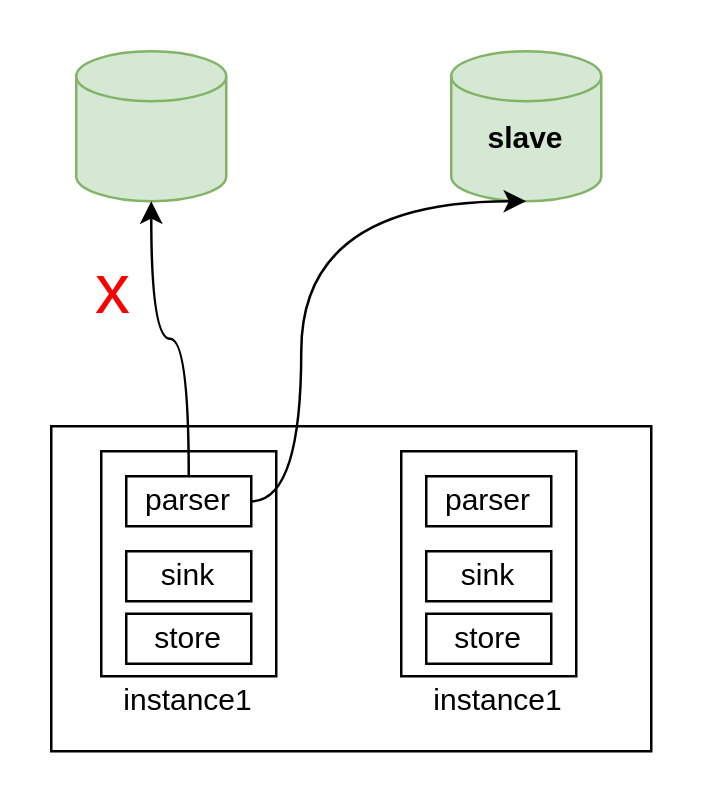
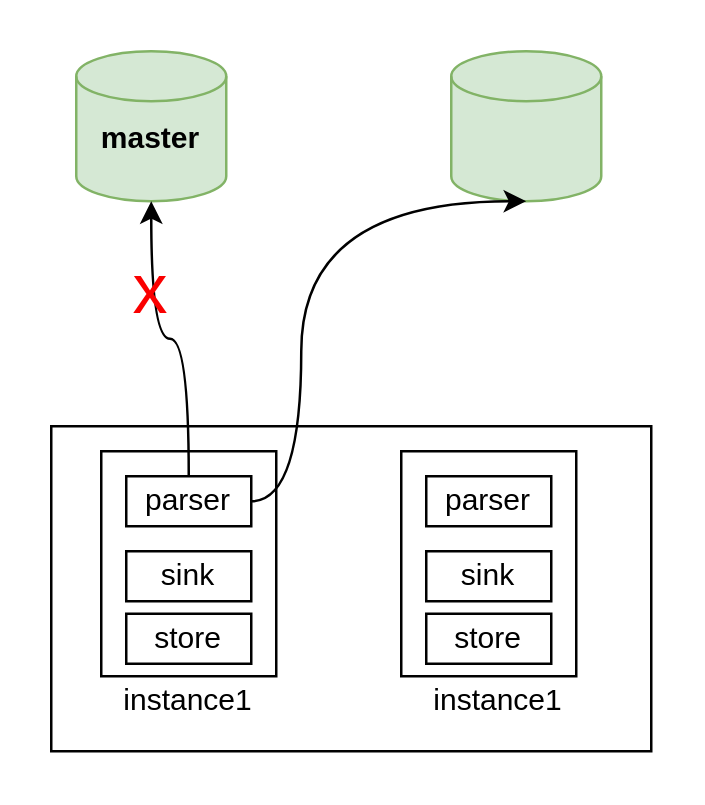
none -> (151, 139)
(526, 139) -> none
(114, 289) -> (151, 289)
